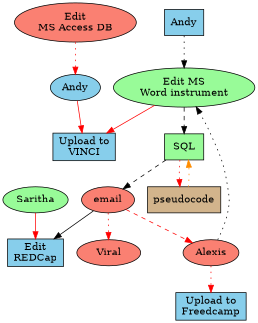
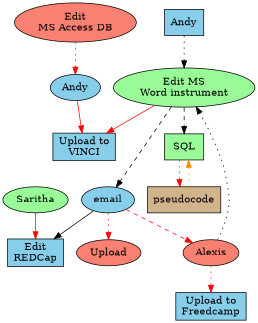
(148, 172) -> (146, 144)
(108, 200) -> (108, 200)
(109, 253) -> (109, 253)
